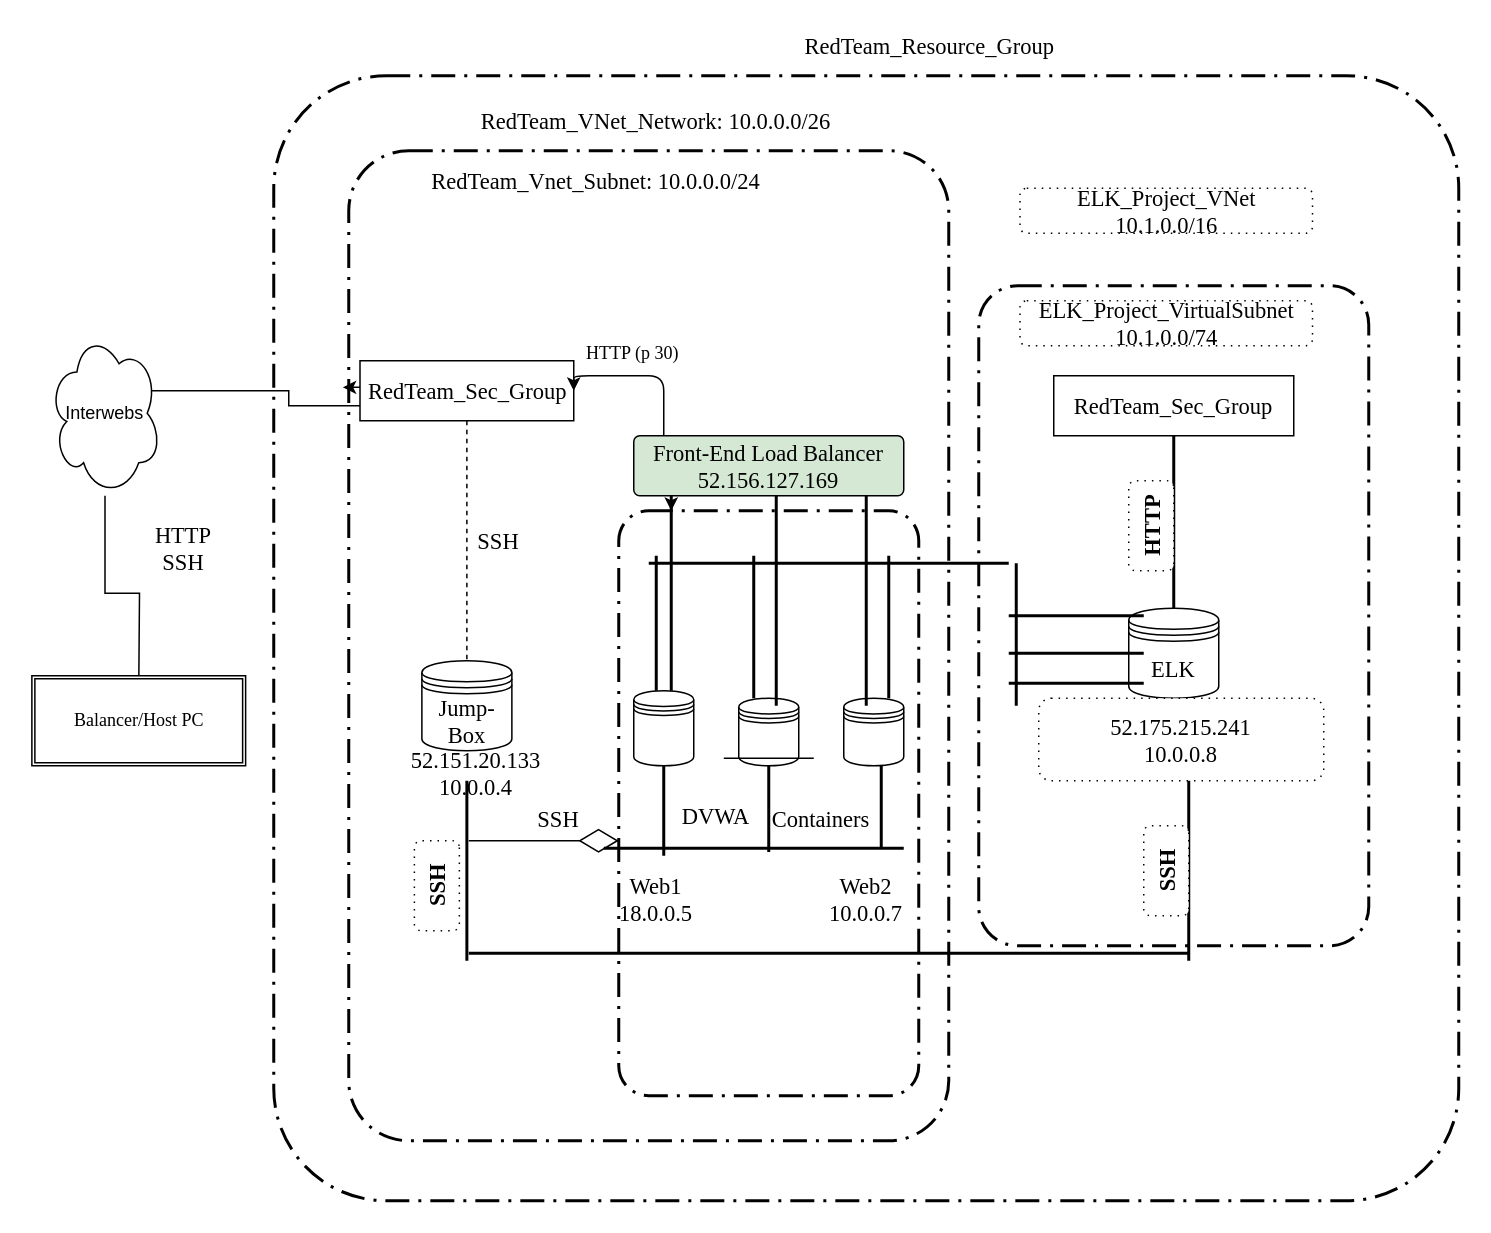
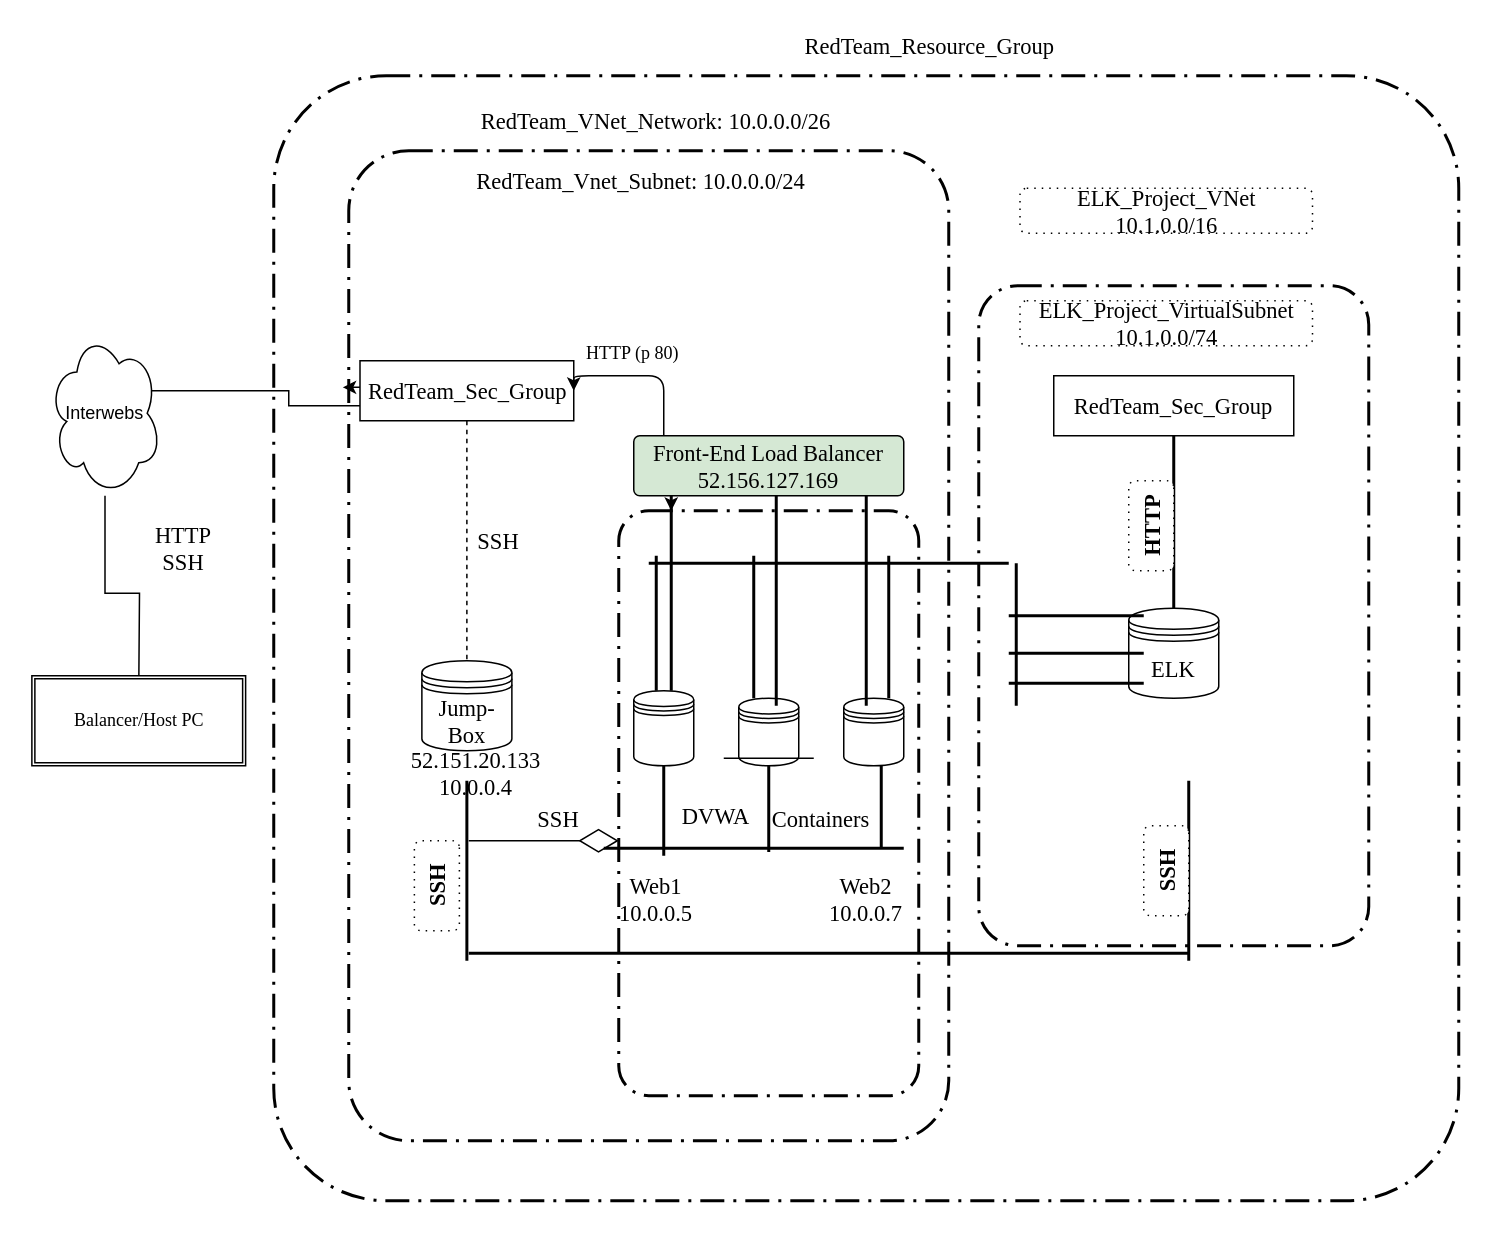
(596, 181) -> (641, 181)
(633, 353) -> (633, 353)
(1181, 740) -> none
(656, 899) -> (656, 899)
